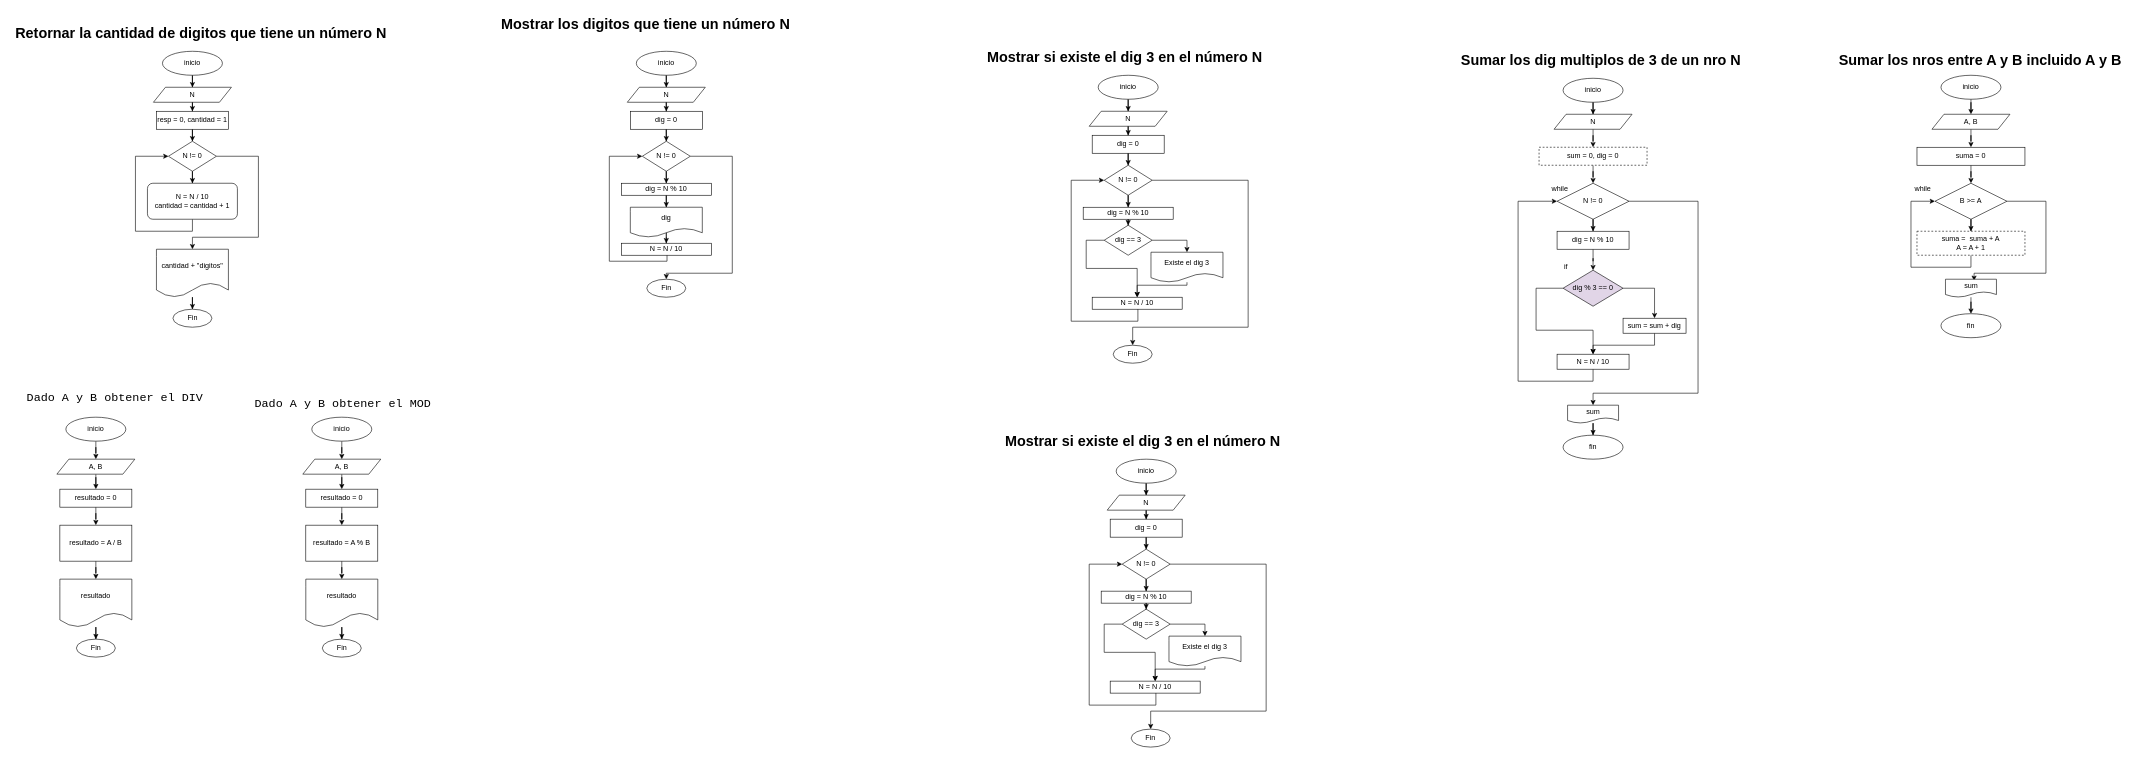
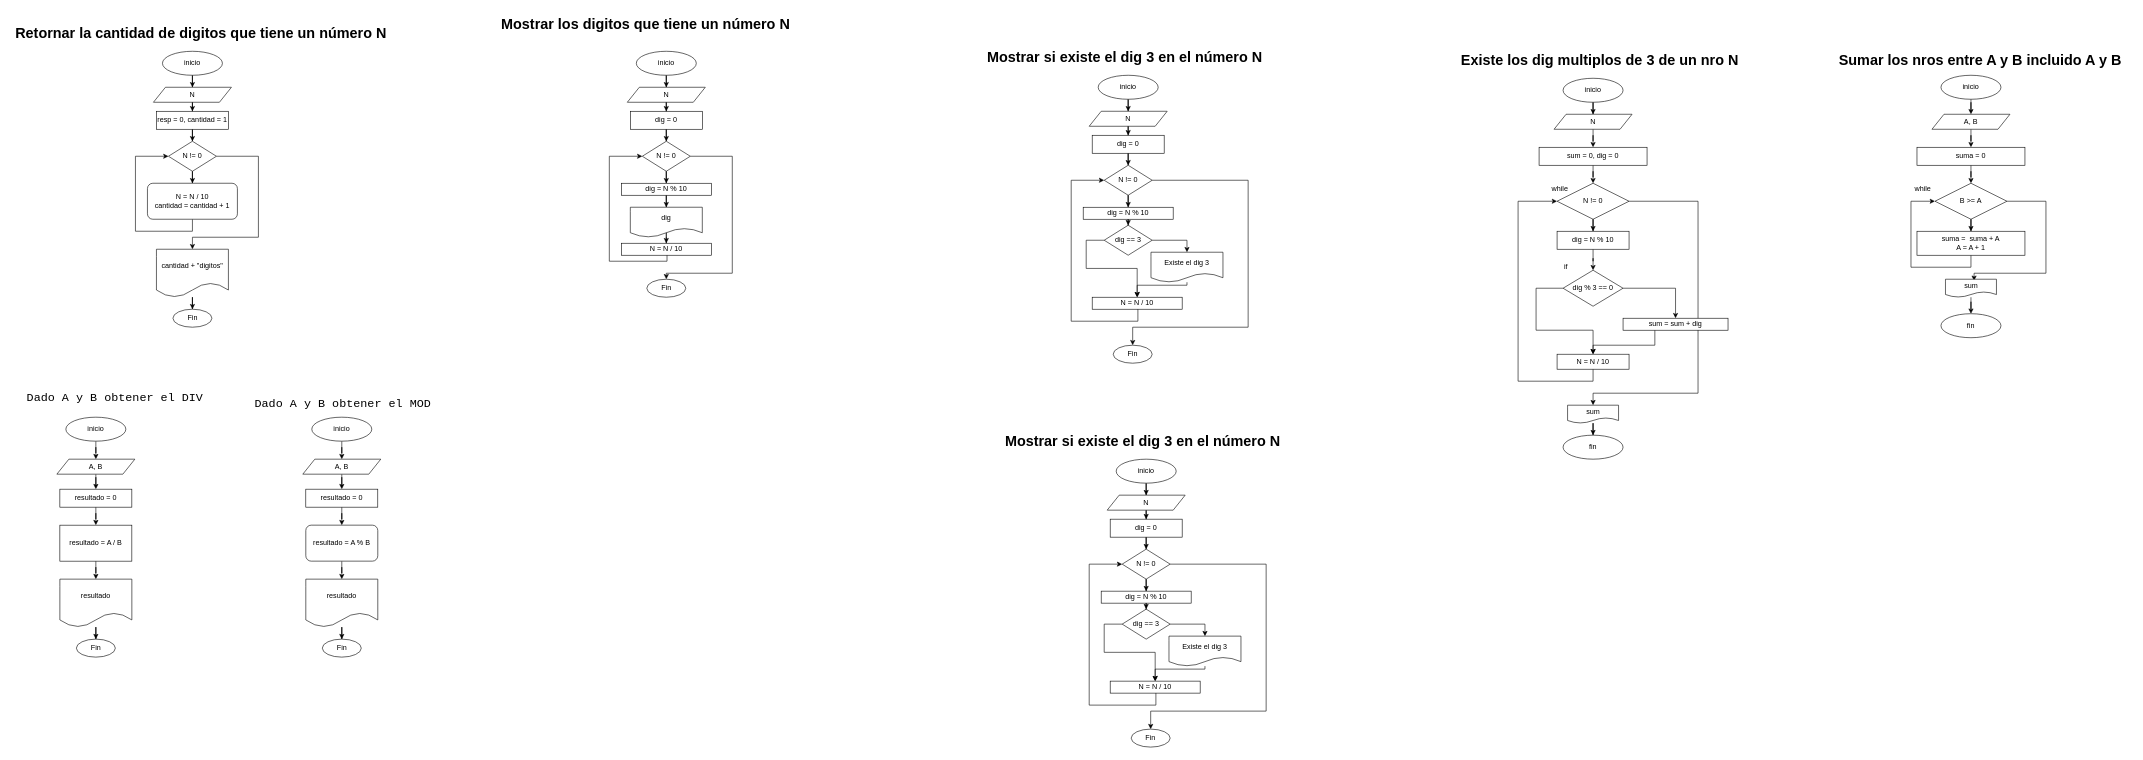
(1529, 47) -> (1530, 47)
(1593, 156) -> (1593, 156)
(1971, 243) -> (1971, 243)
(1593, 288) -> (1593, 288)
(1655, 326) -> (1676, 324)
(342, 543) -> (342, 543)
